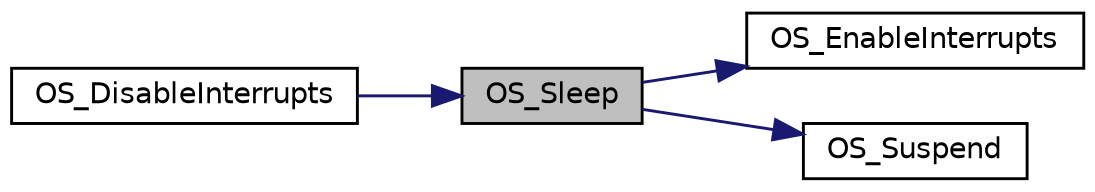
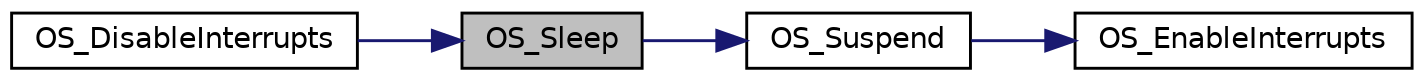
(680, 77) -> (1008, 41)
